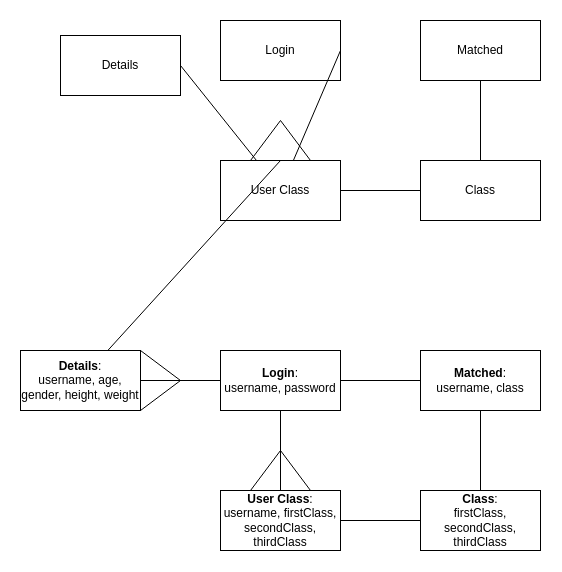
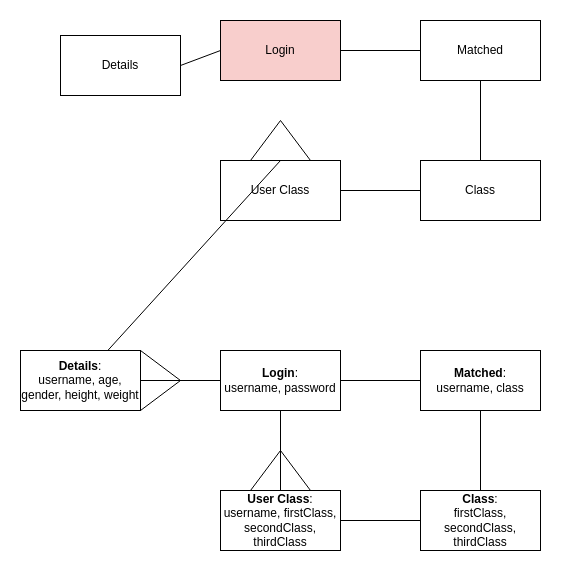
(281, 51) -> (281, 51)
(317, 105) -> (381, 51)
(219, 113) -> (201, 58)
